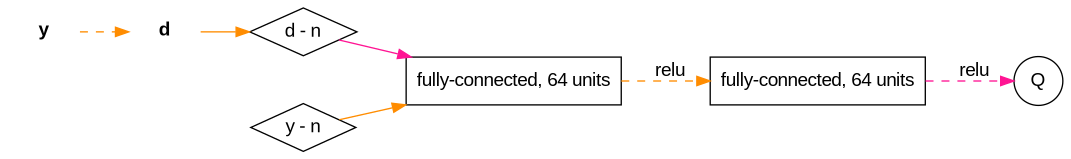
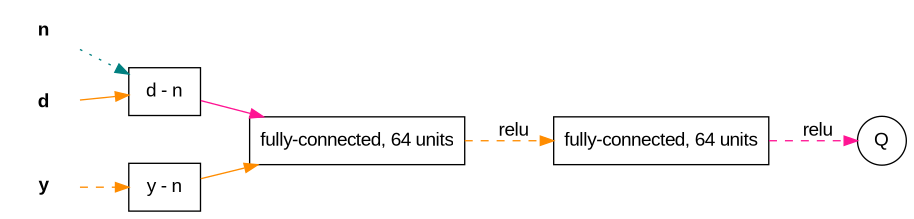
none -> (44, 32)
(98, 32) -> (98, 187)
(303, 32) -> (165, 92)
(303, 127) -> (165, 187)
